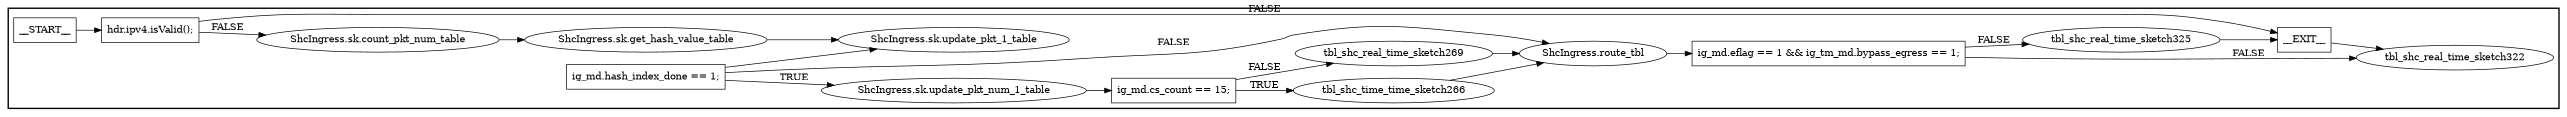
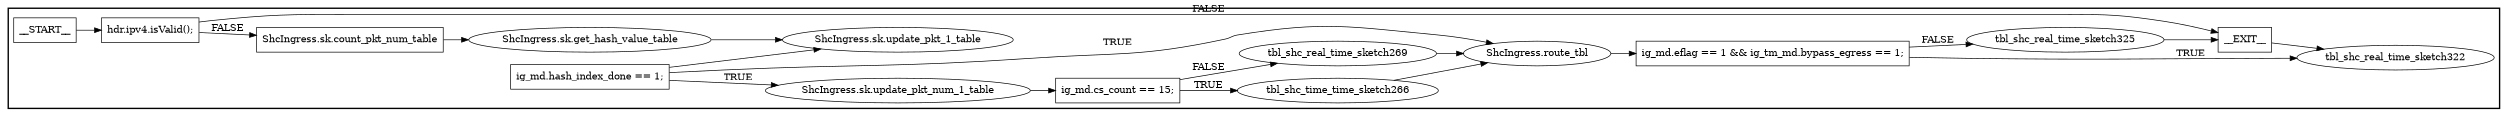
(378, 40) -> (350, 40)
(1174, 43) -> (1118, 43)
(2249, 54) -> (2191, 54)
